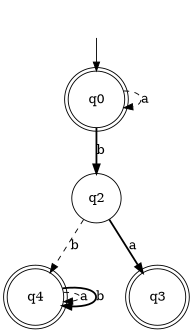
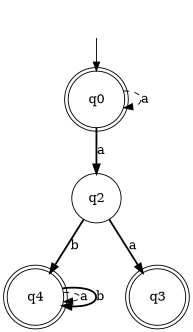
(101, 151) -> (101, 151)
(69, 242) -> (69, 242)
